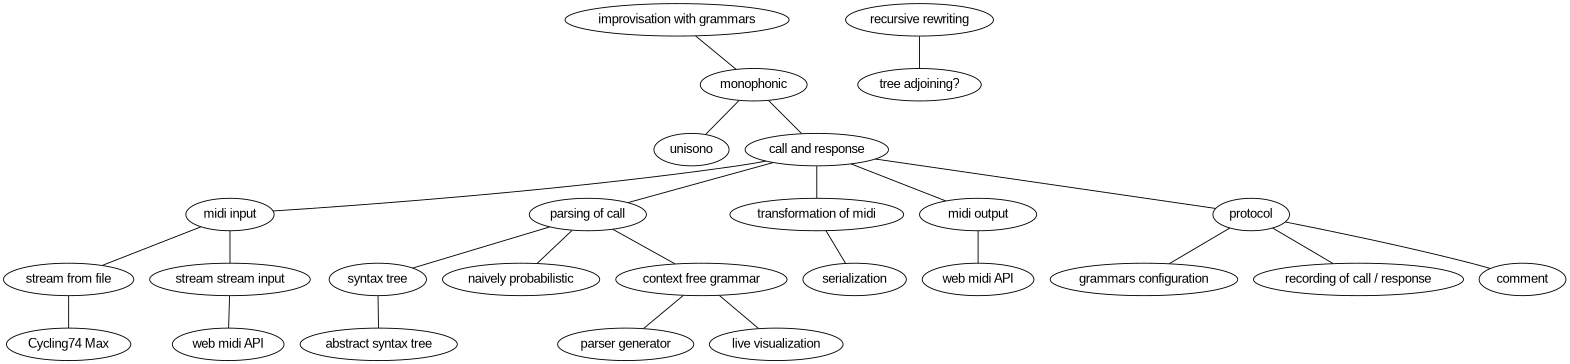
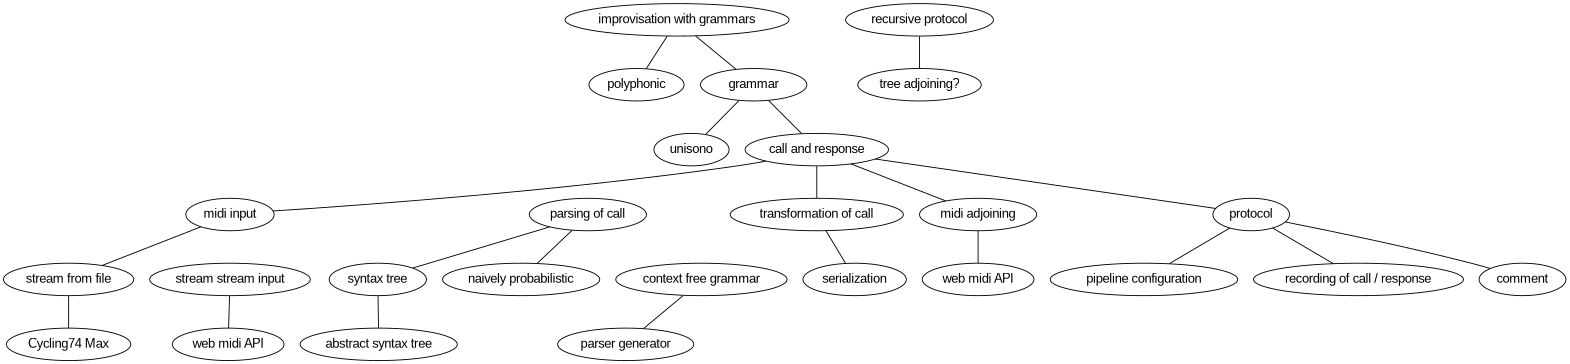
(920, 20) -> (920, 20)
none -> (637, 85)
(754, 85) -> (754, 85)
(701, 183) -> none
(817, 215) -> (817, 215)
(978, 215) -> (978, 215)
(230, 247) -> none
(644, 247) -> none
(1144, 279) -> (1144, 279)
(776, 344) -> none
